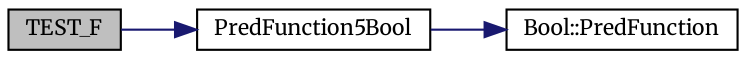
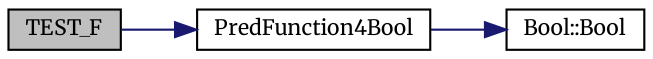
(314, 30) -> (314, 30)
(622, 30) -> (575, 30)
